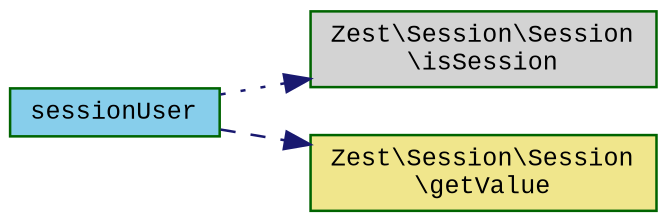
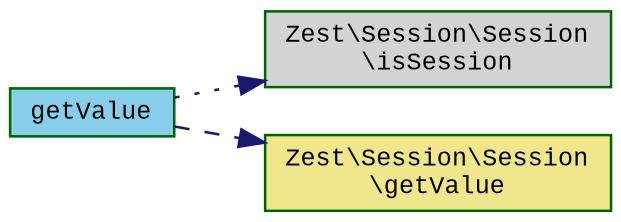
(115, 112) -> (92, 112)
